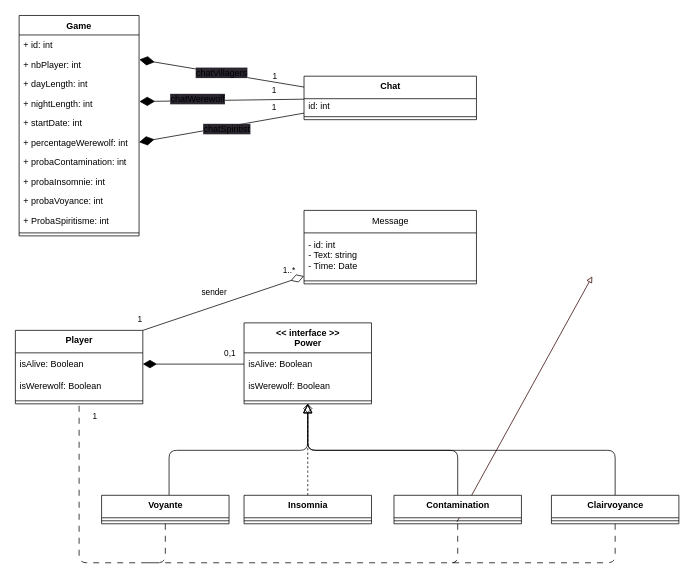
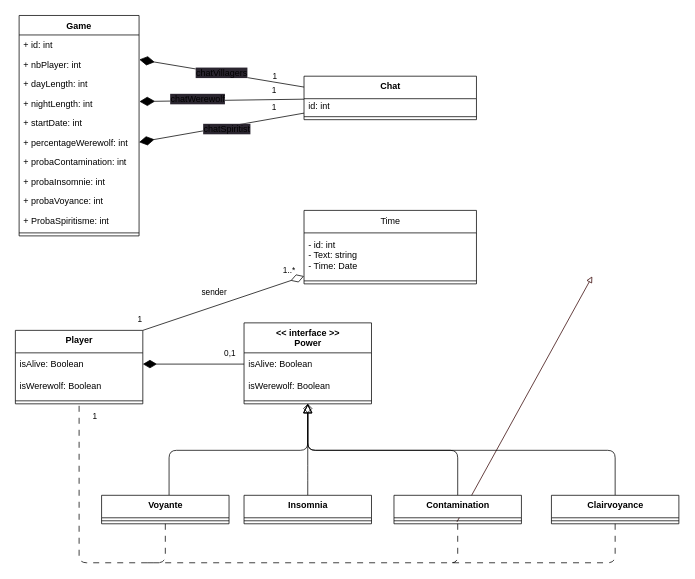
(391, 221) -> (391, 221)
(308, 473) -> (308, 473)
